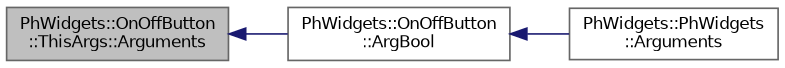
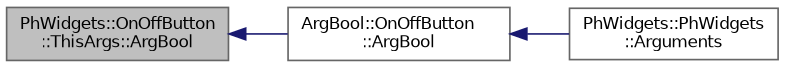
(118, 34) -> (118, 34)
(399, 34) -> (399, 34)
